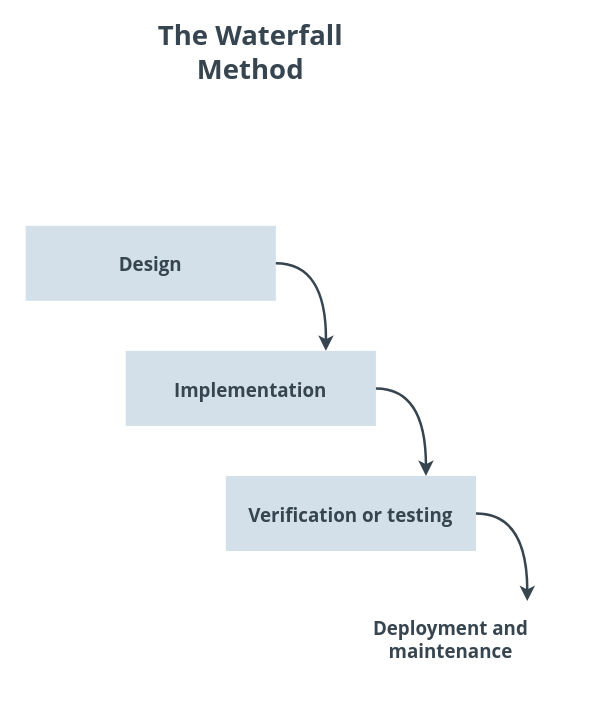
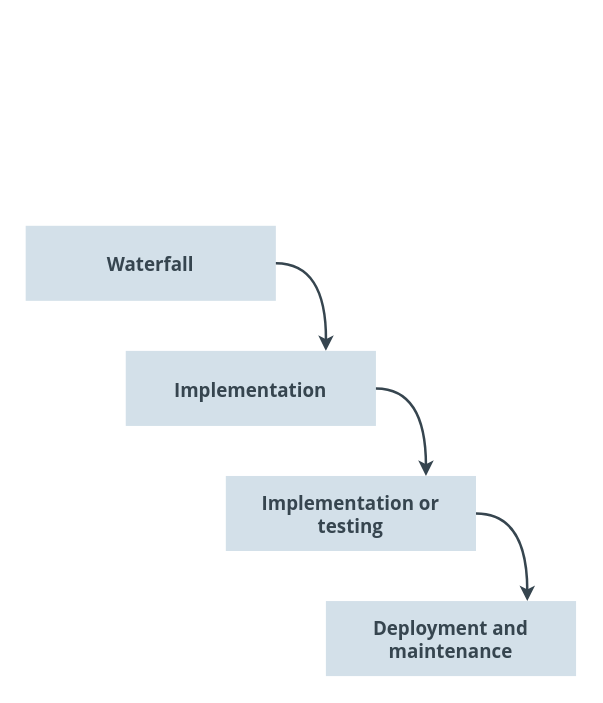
(251, 51) -> none
(151, 263) -> (151, 263)
(351, 513) -> (351, 513)
(451, 638) -> (451, 638)
